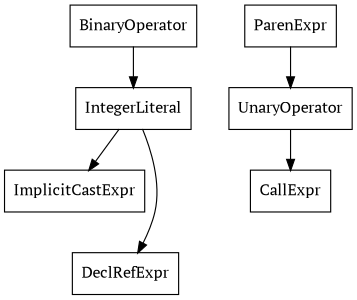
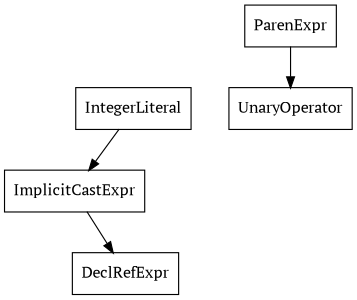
(133, 26) -> none
(157, 186) -> (97, 228)
(291, 191) -> none
